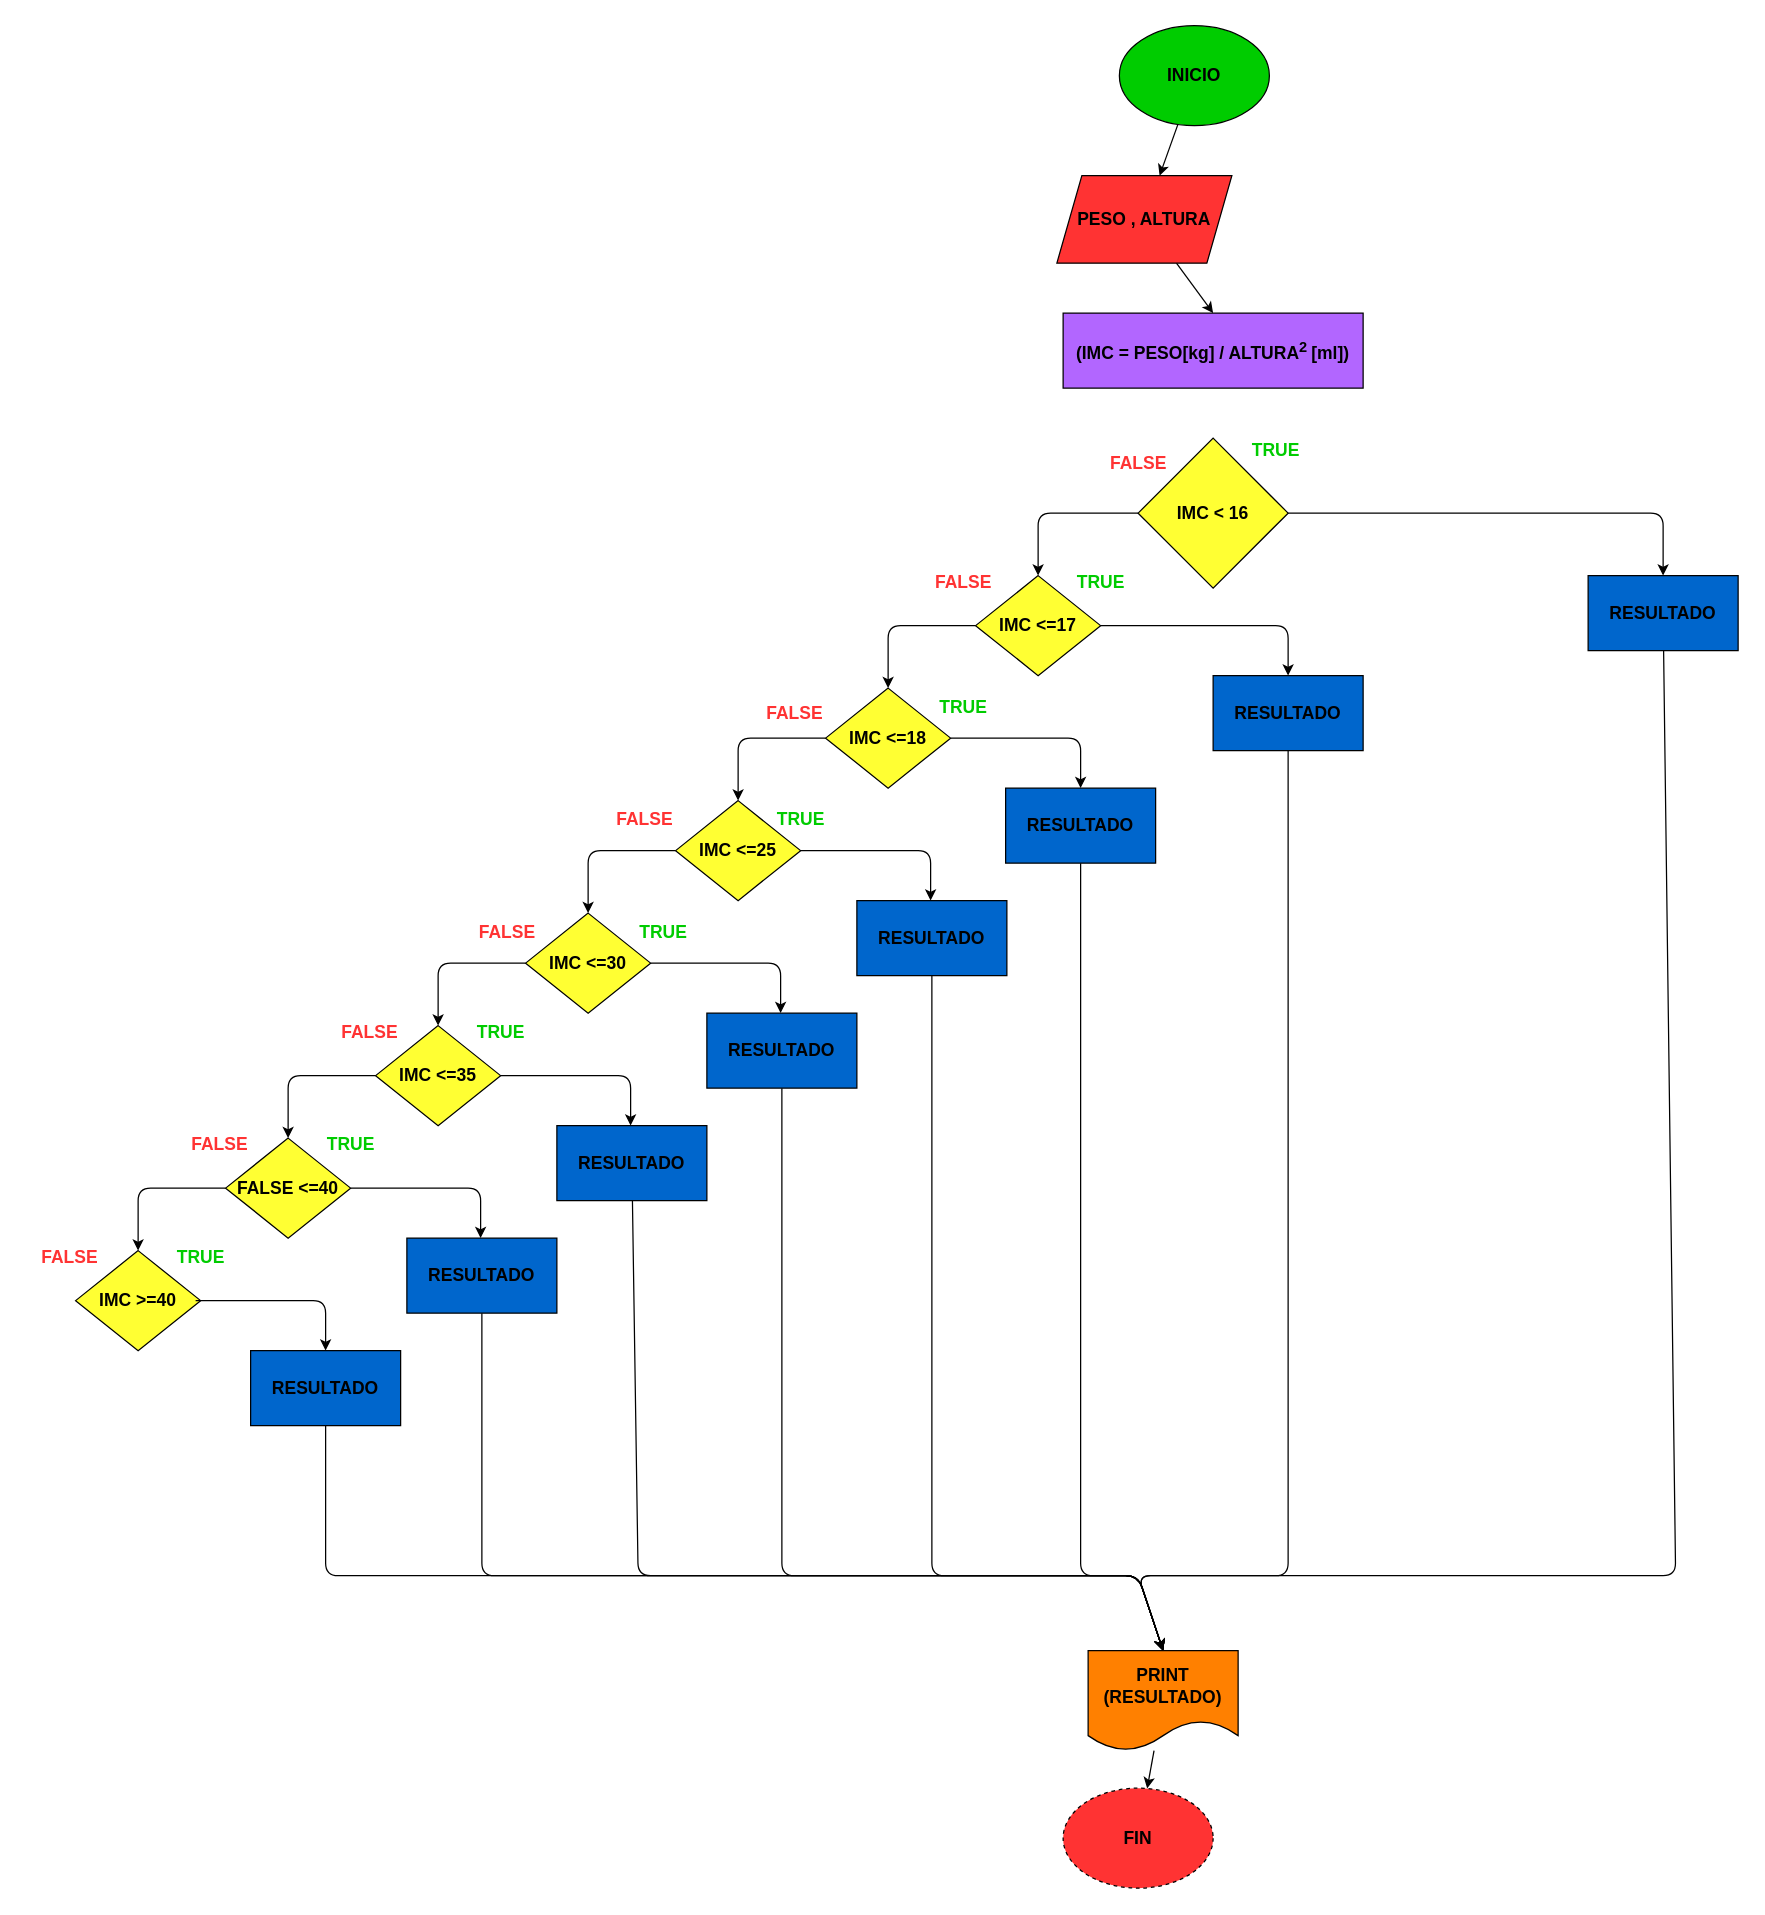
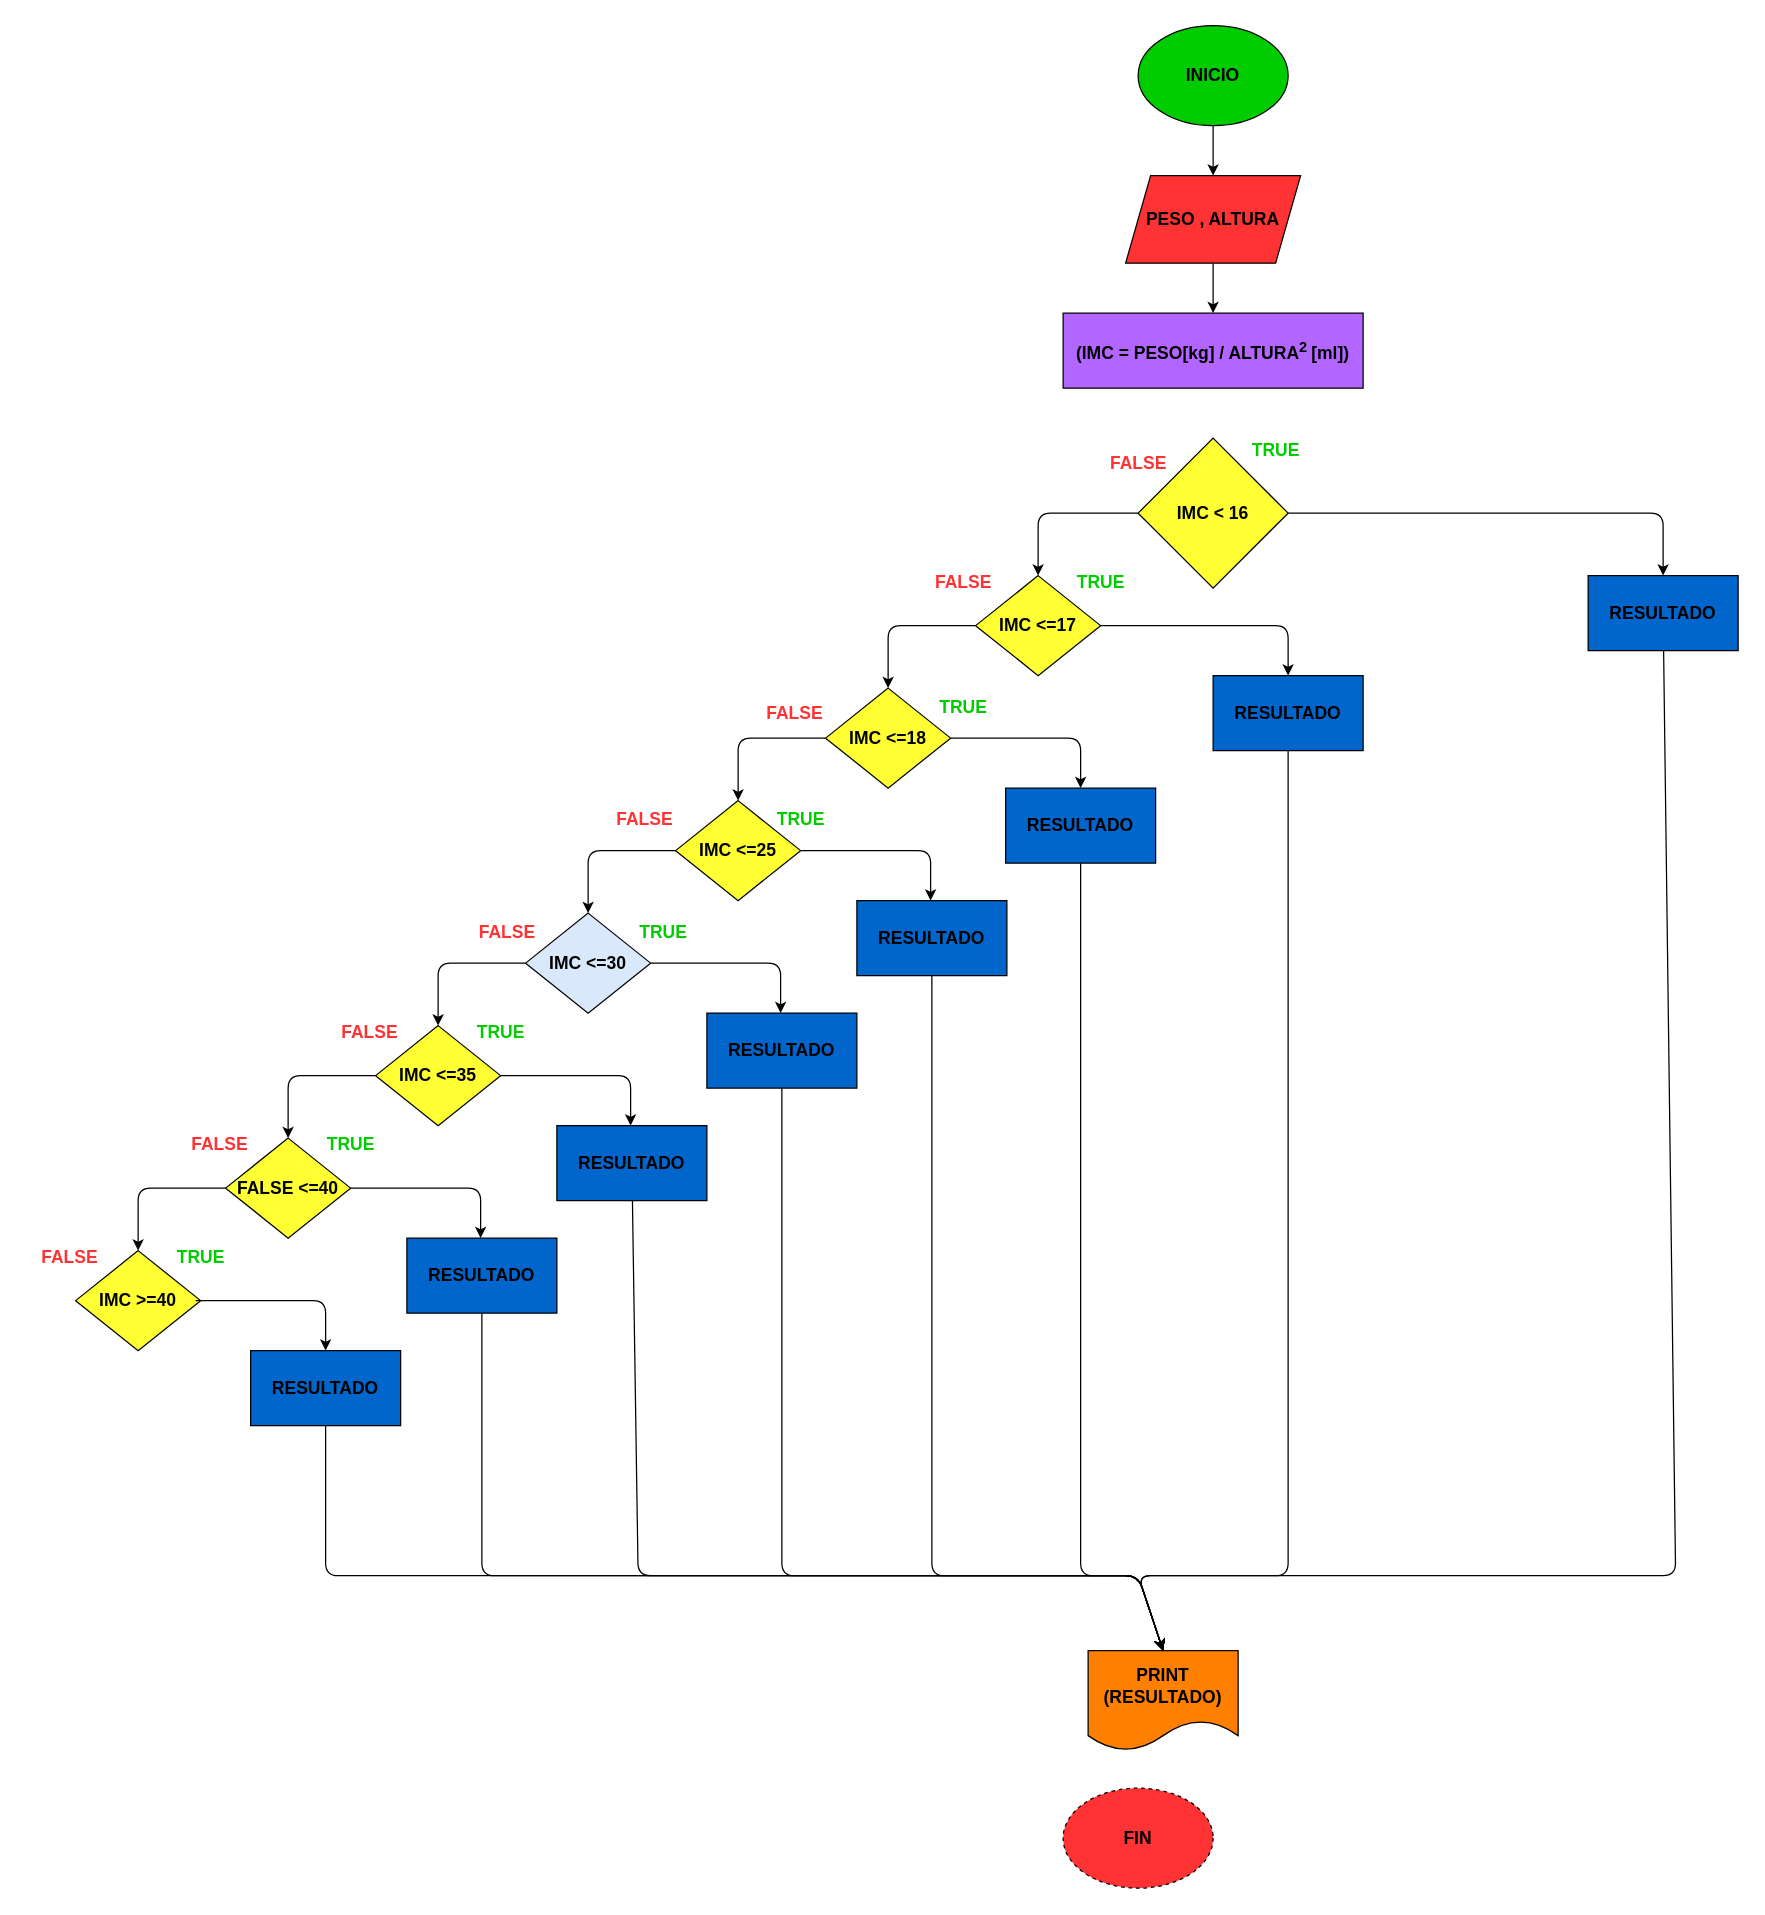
(1194, 76) -> (1213, 76)
(1144, 219) -> (1213, 219)
(588, 963) -> (588, 963)
(1151, 1766) -> none
